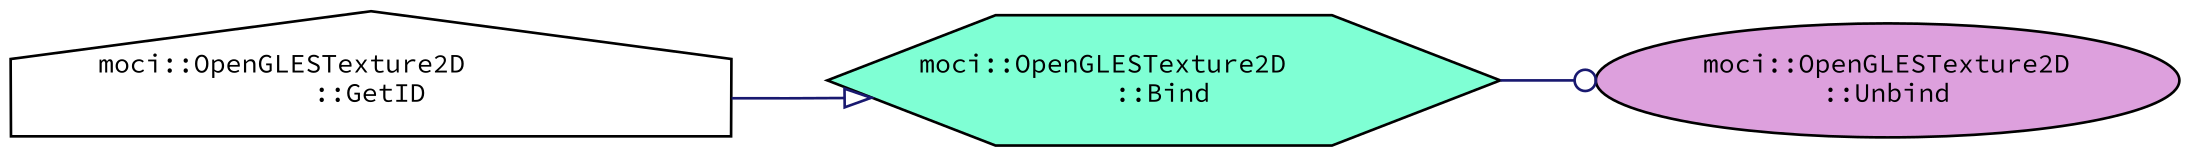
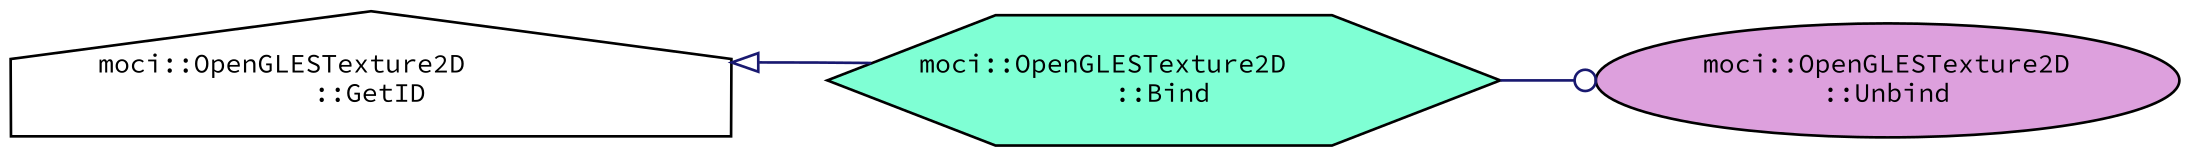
(788, 98) -> (815, 63)
